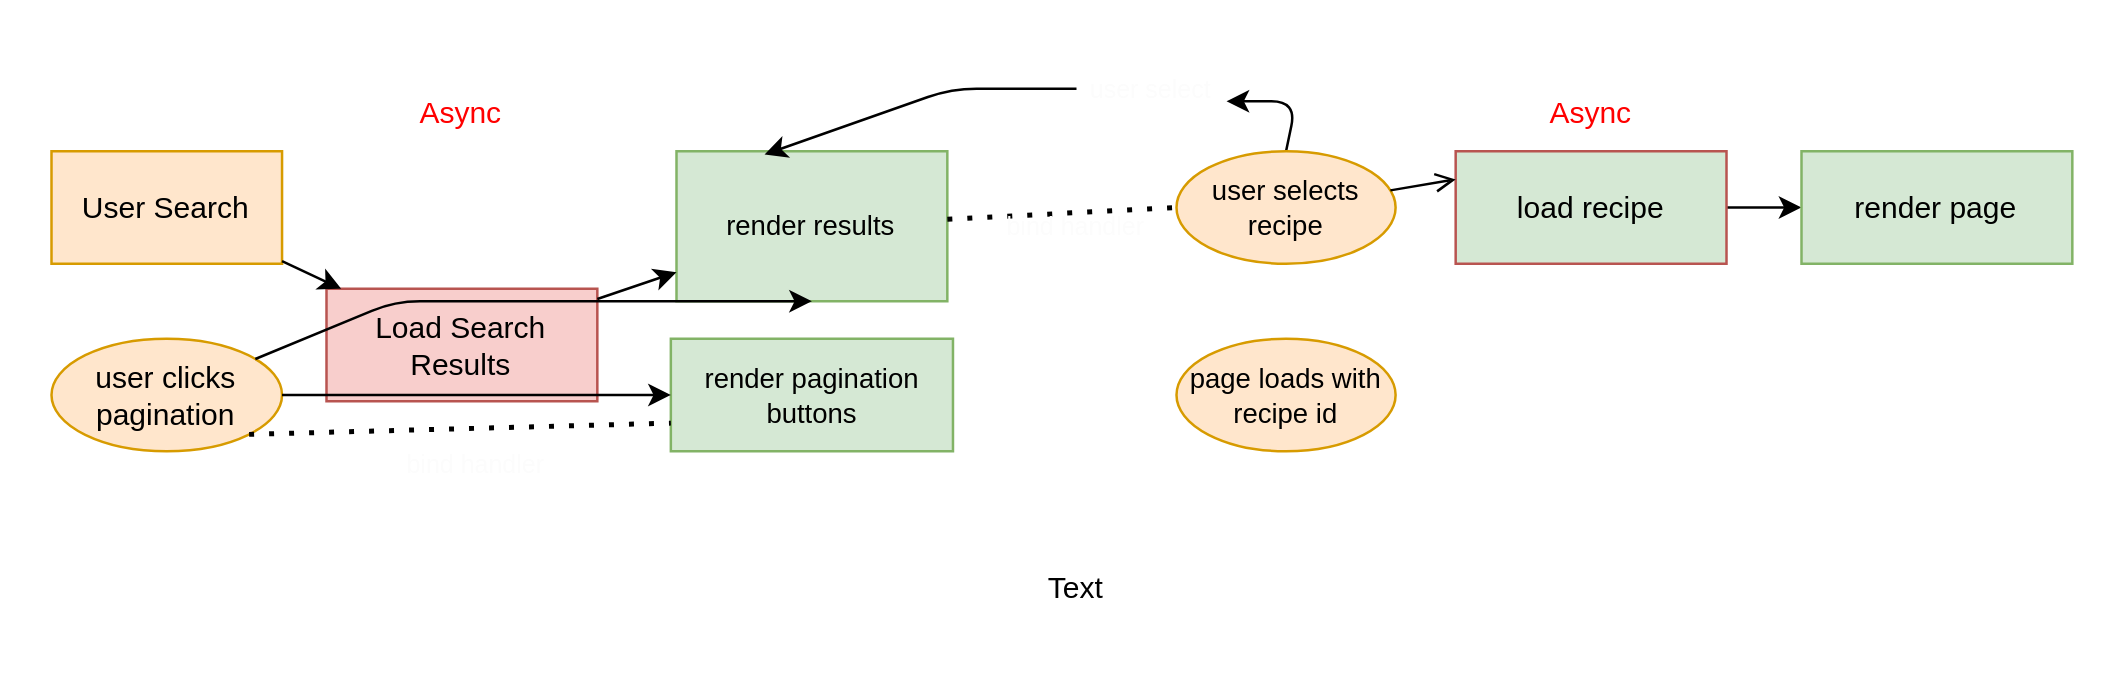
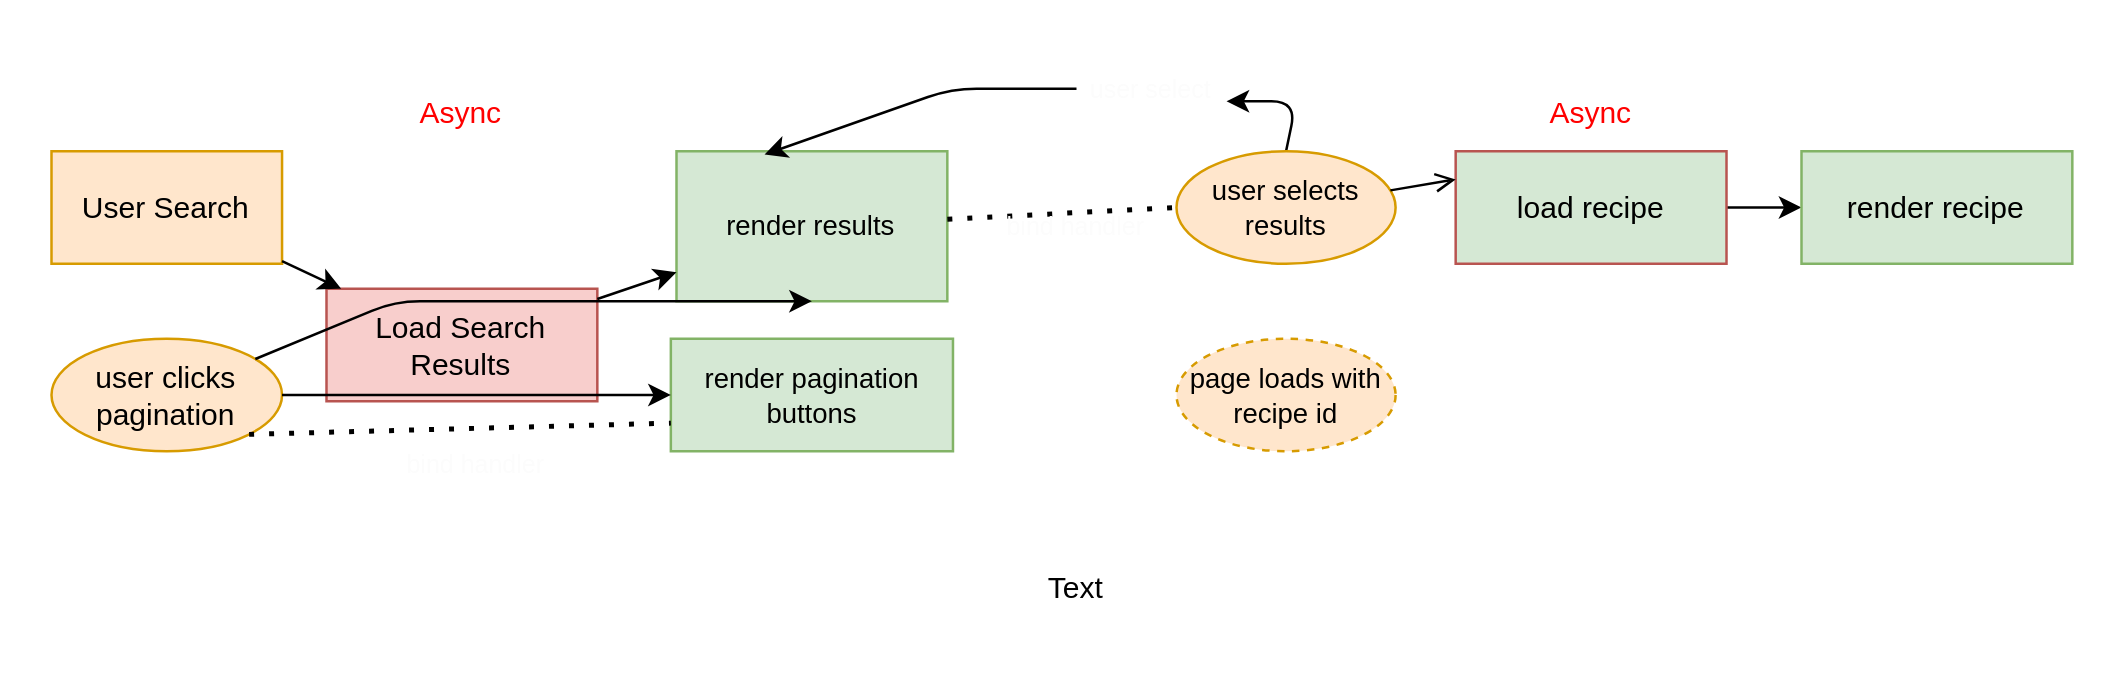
(1286, 209) -> (1286, 209)
(1936, 209) -> (1936, 209)
(1286, 395) -> (1286, 395)
